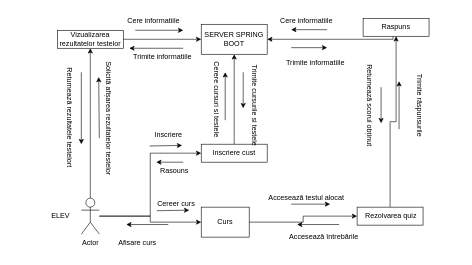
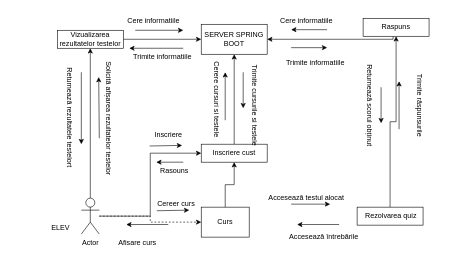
(60, 216) -> (60, 228)
(303, 216) -> (230, 185)
(171, 222) -> (171, 222)
